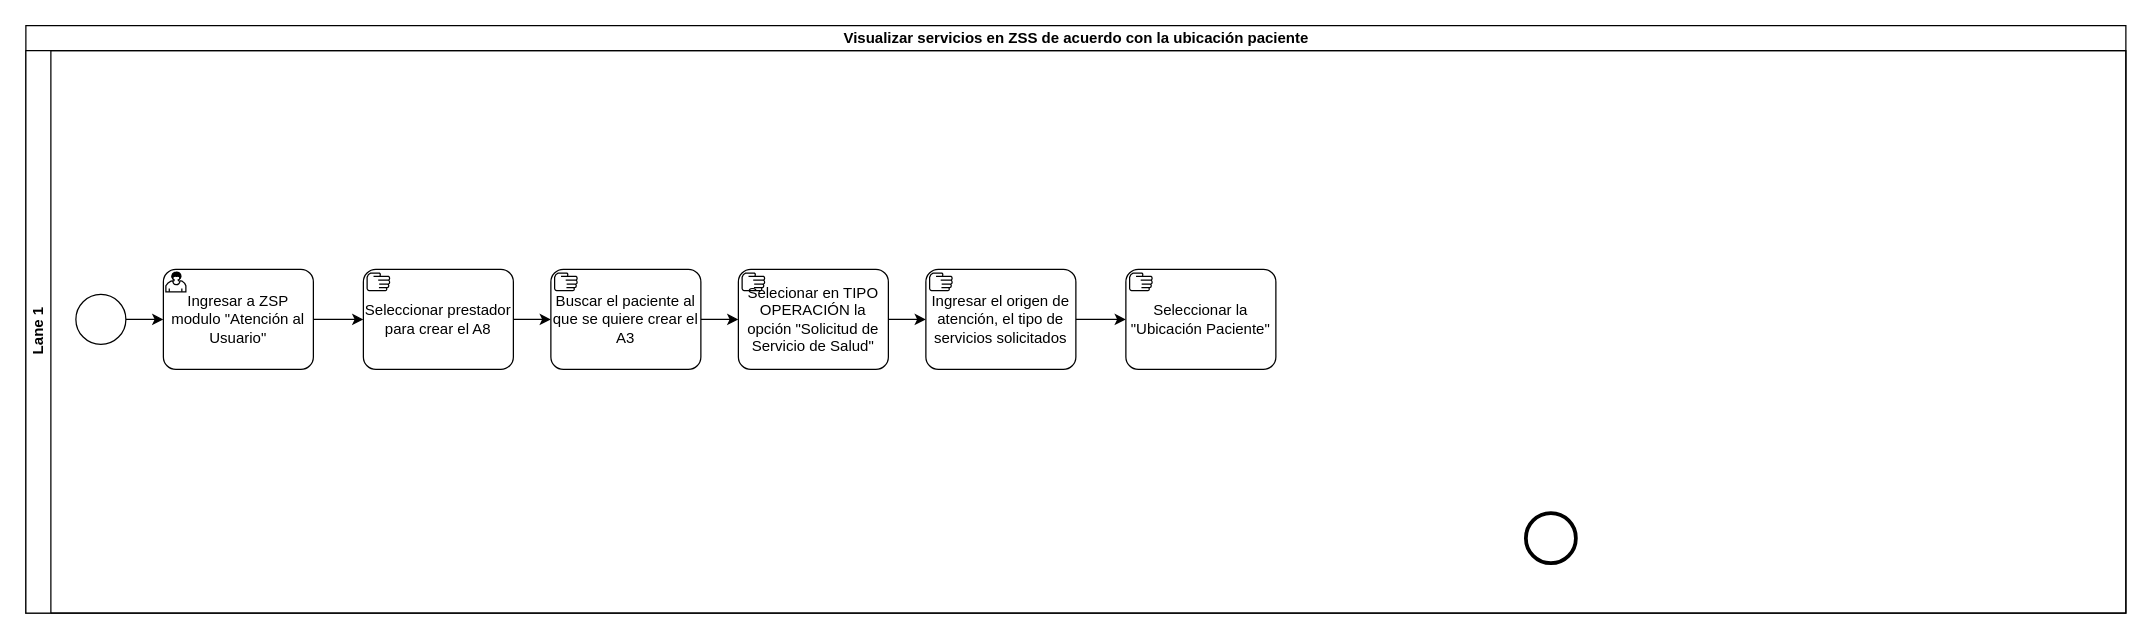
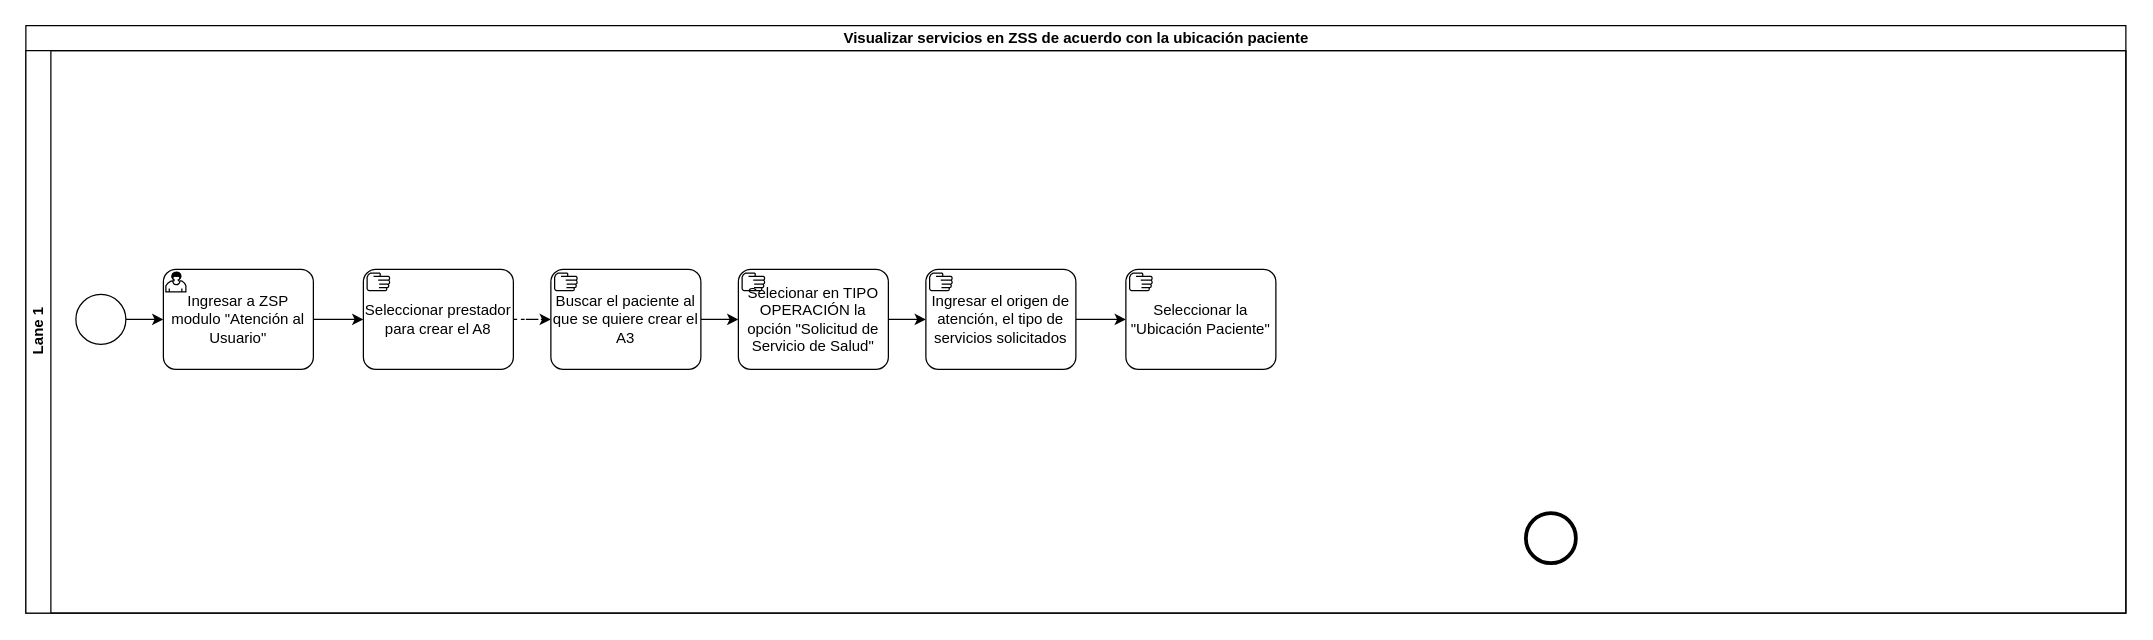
(521, 319) -> (521, 319)
